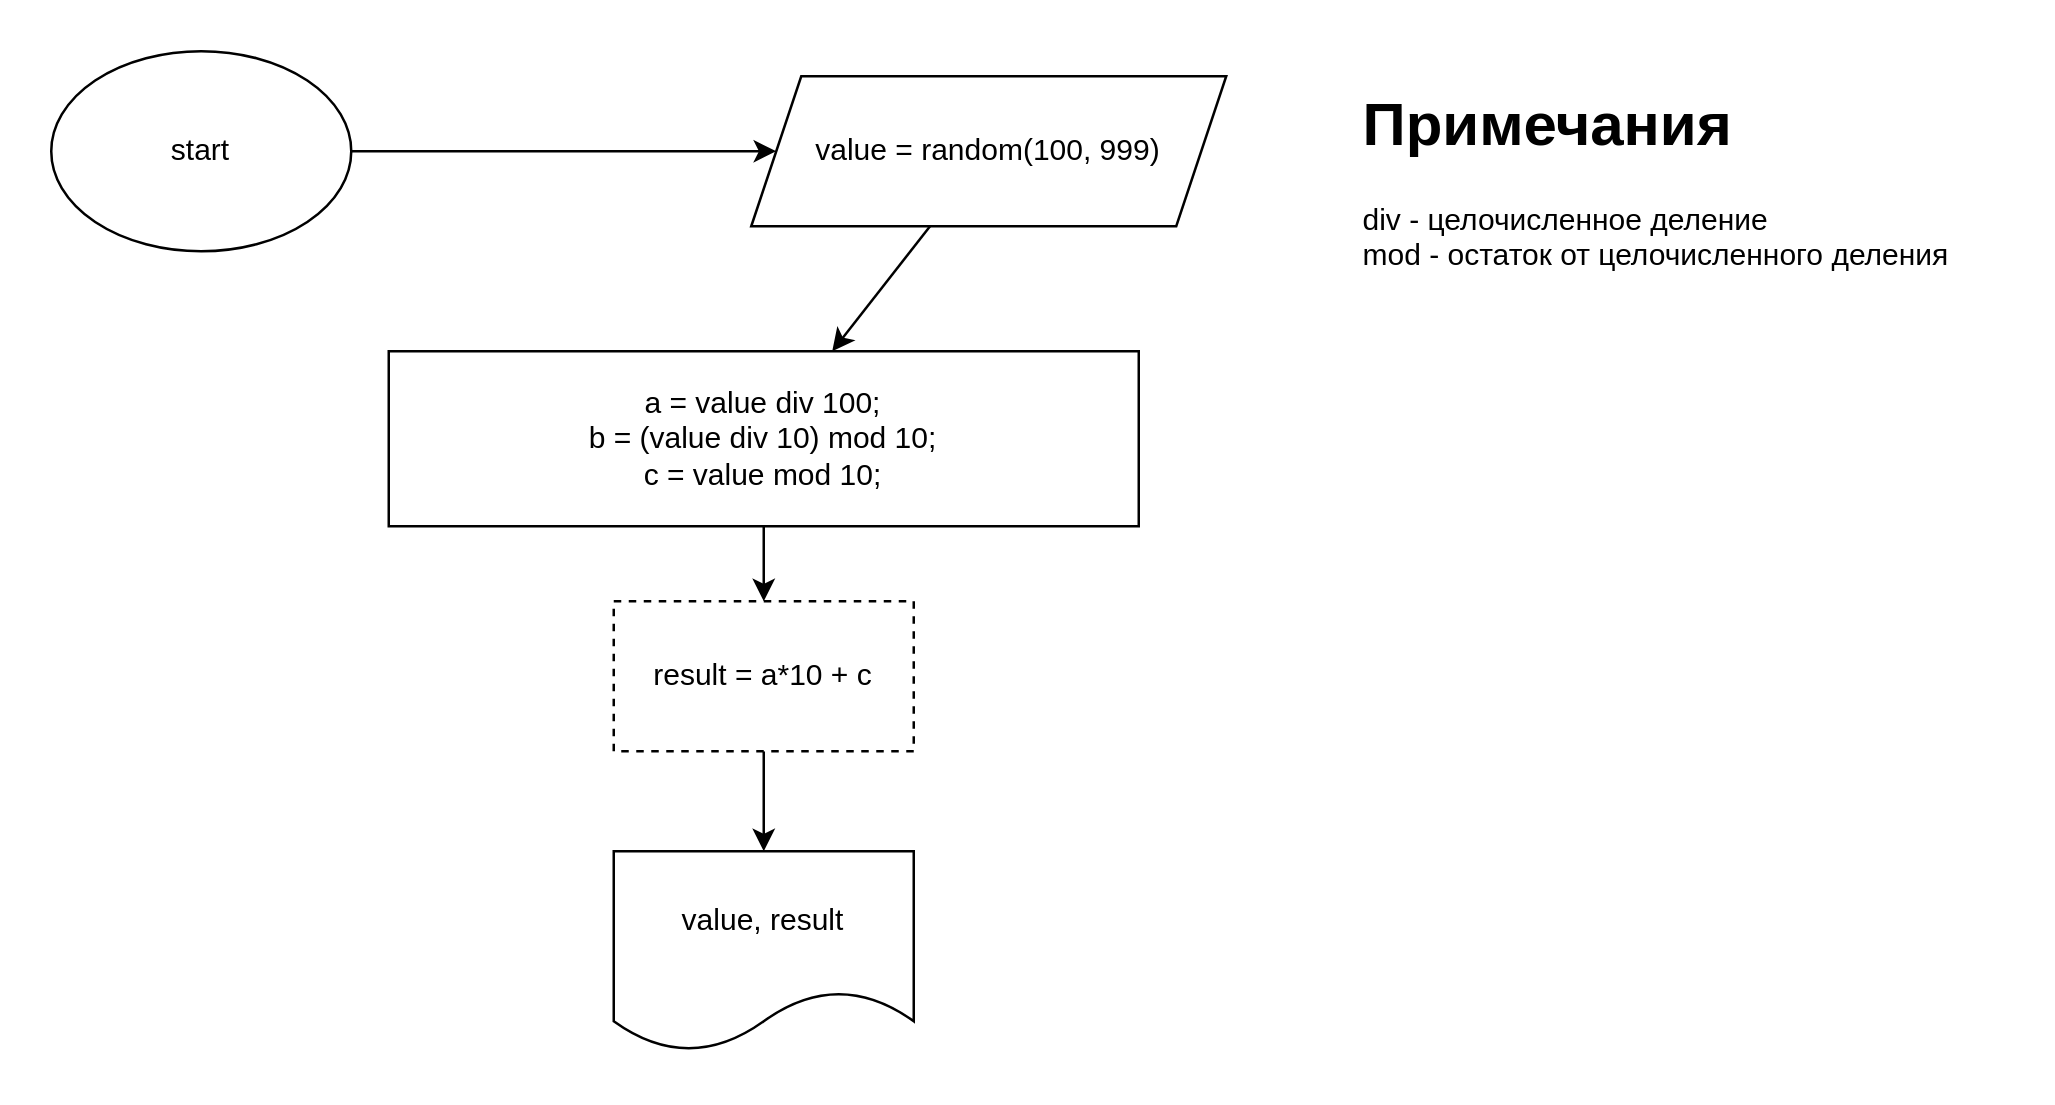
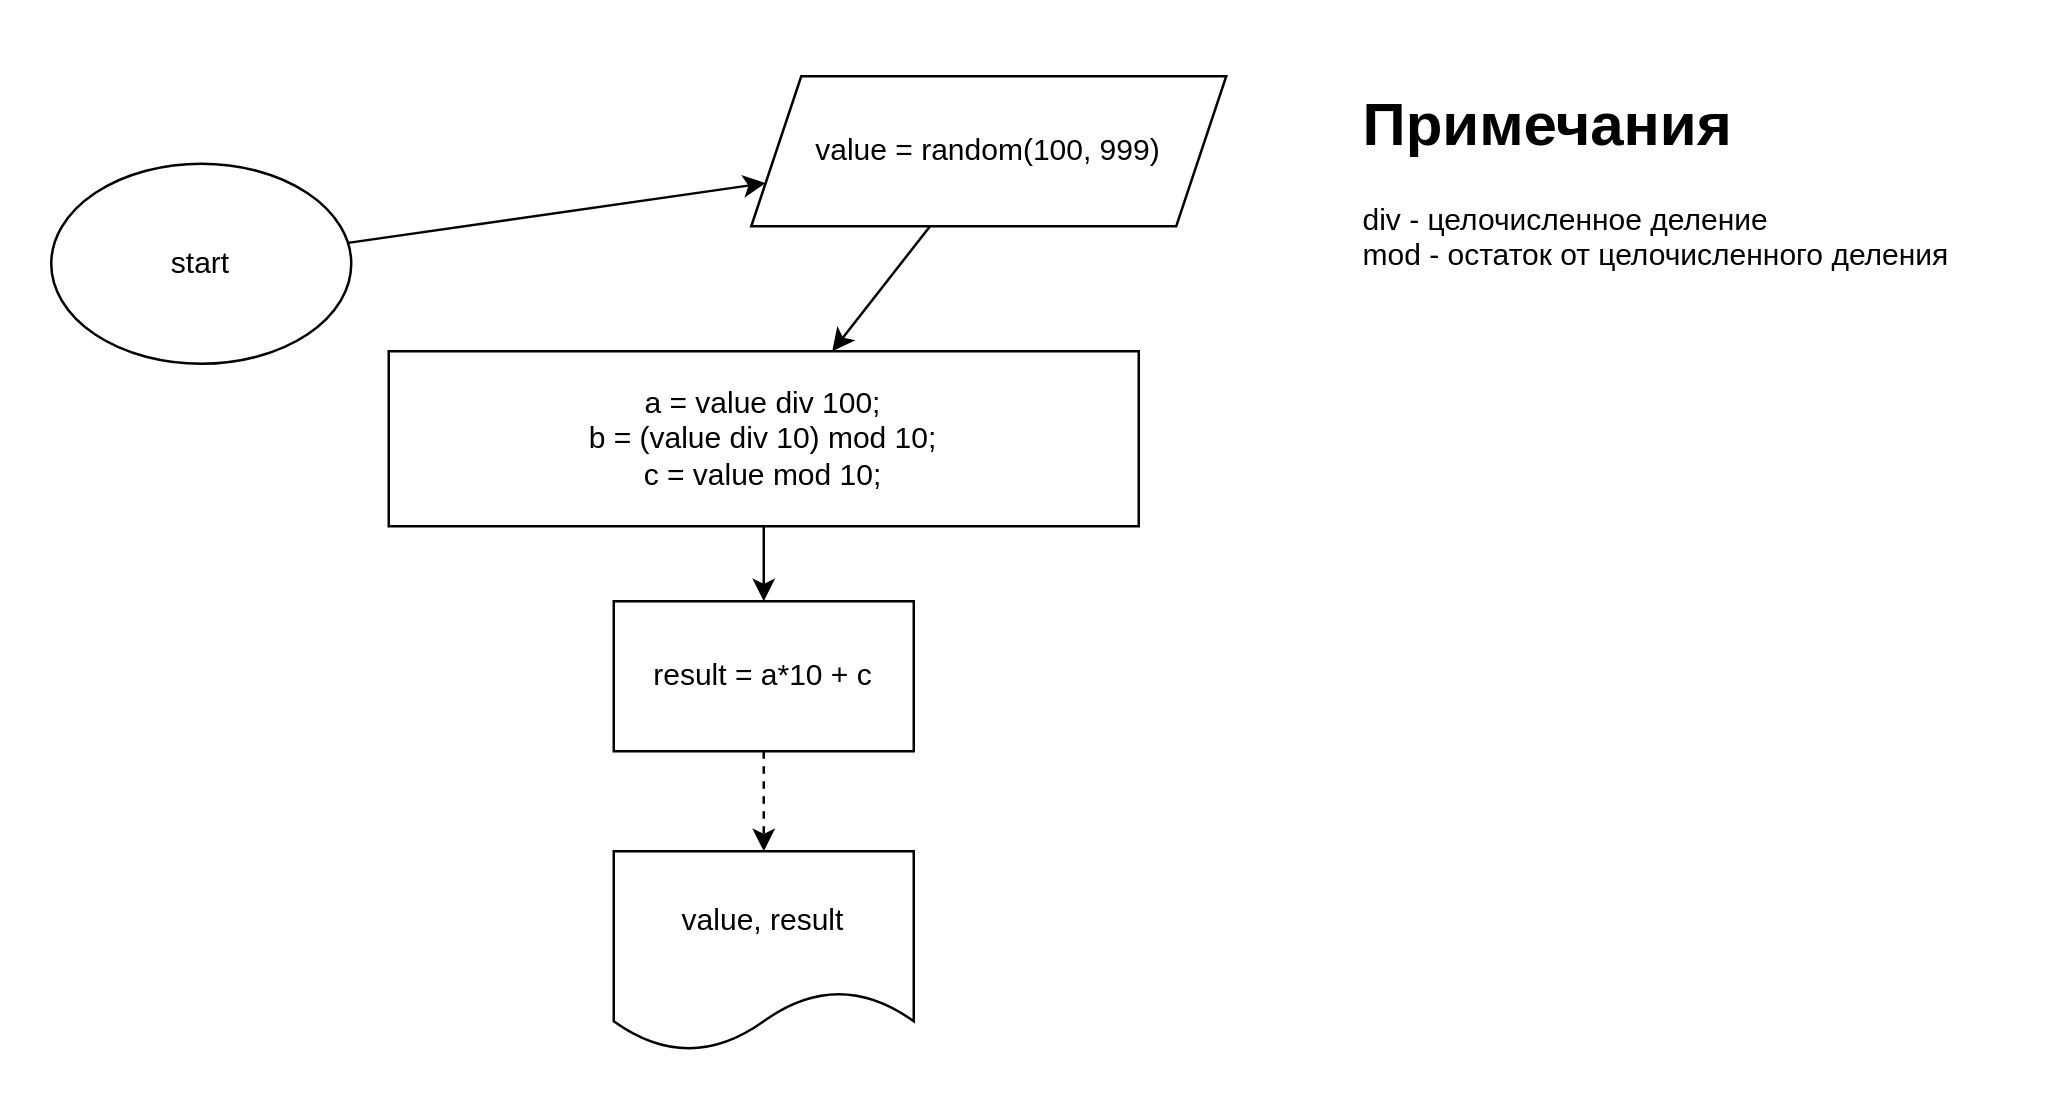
(201, 151) -> (201, 264)
(764, 676) -> (764, 676)
(764, 789) -> (764, 789)
